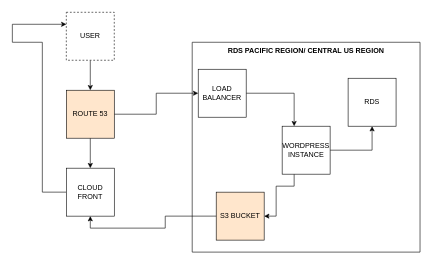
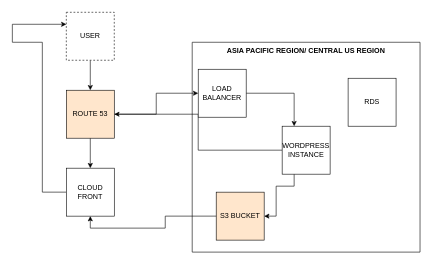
(306, 50) -> (306, 50)
(372, 131) -> (202, 150)
